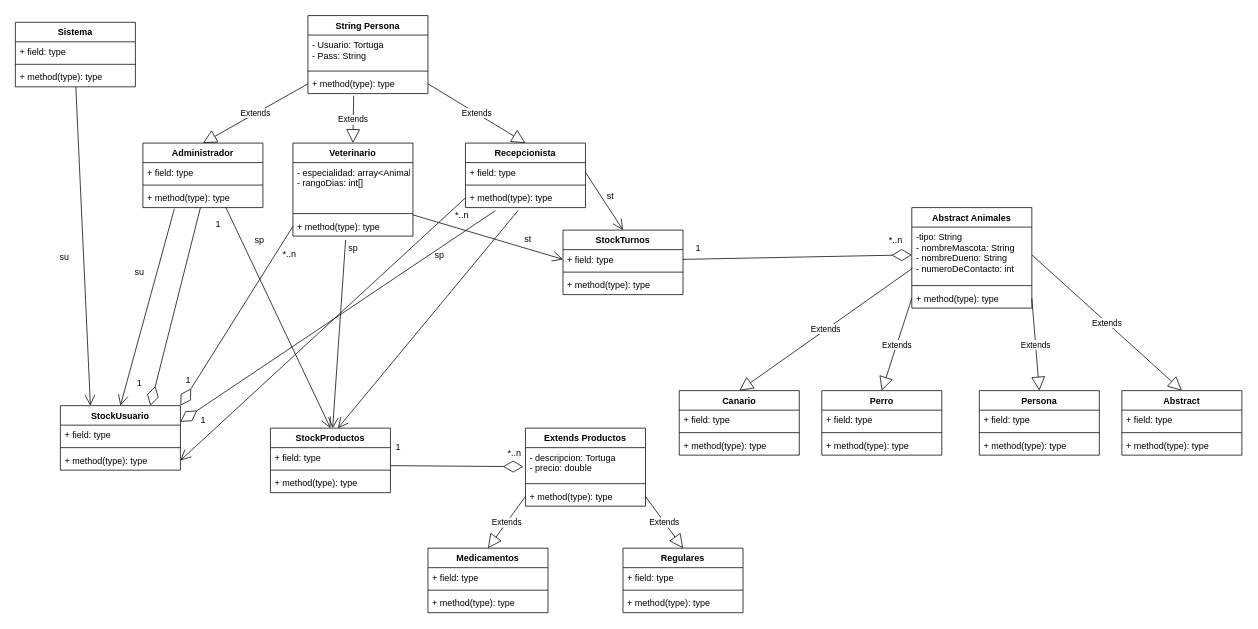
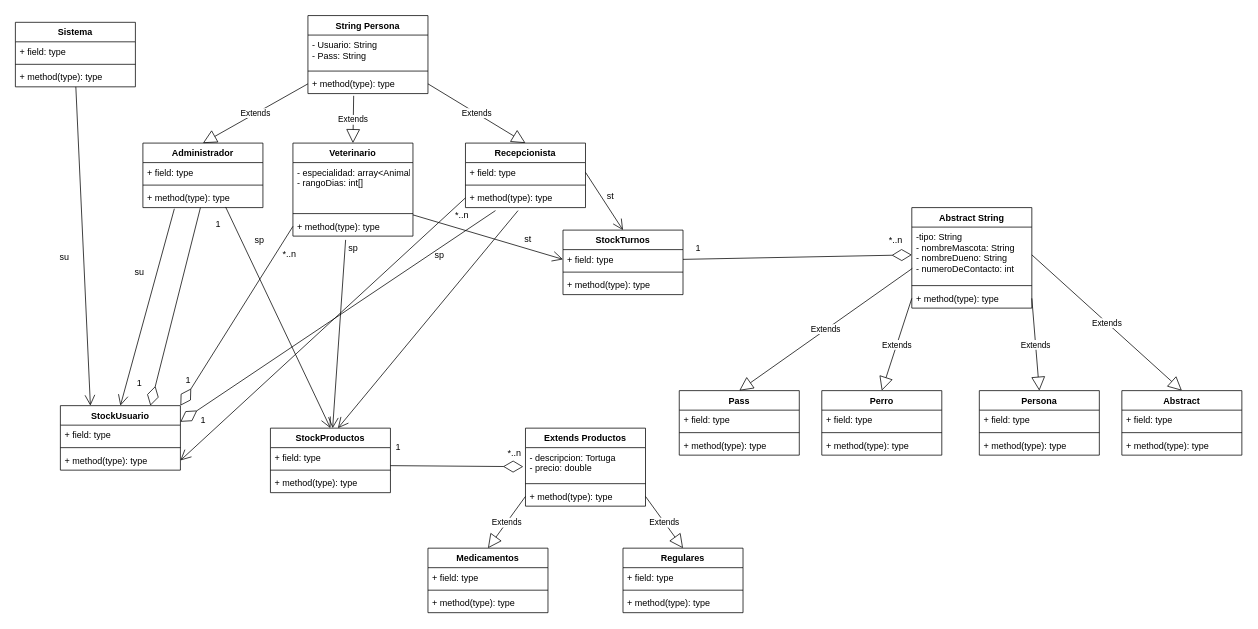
(353, 45) -> (349, 45)
(971, 218) -> (971, 218)
(739, 401) -> (739, 401)
